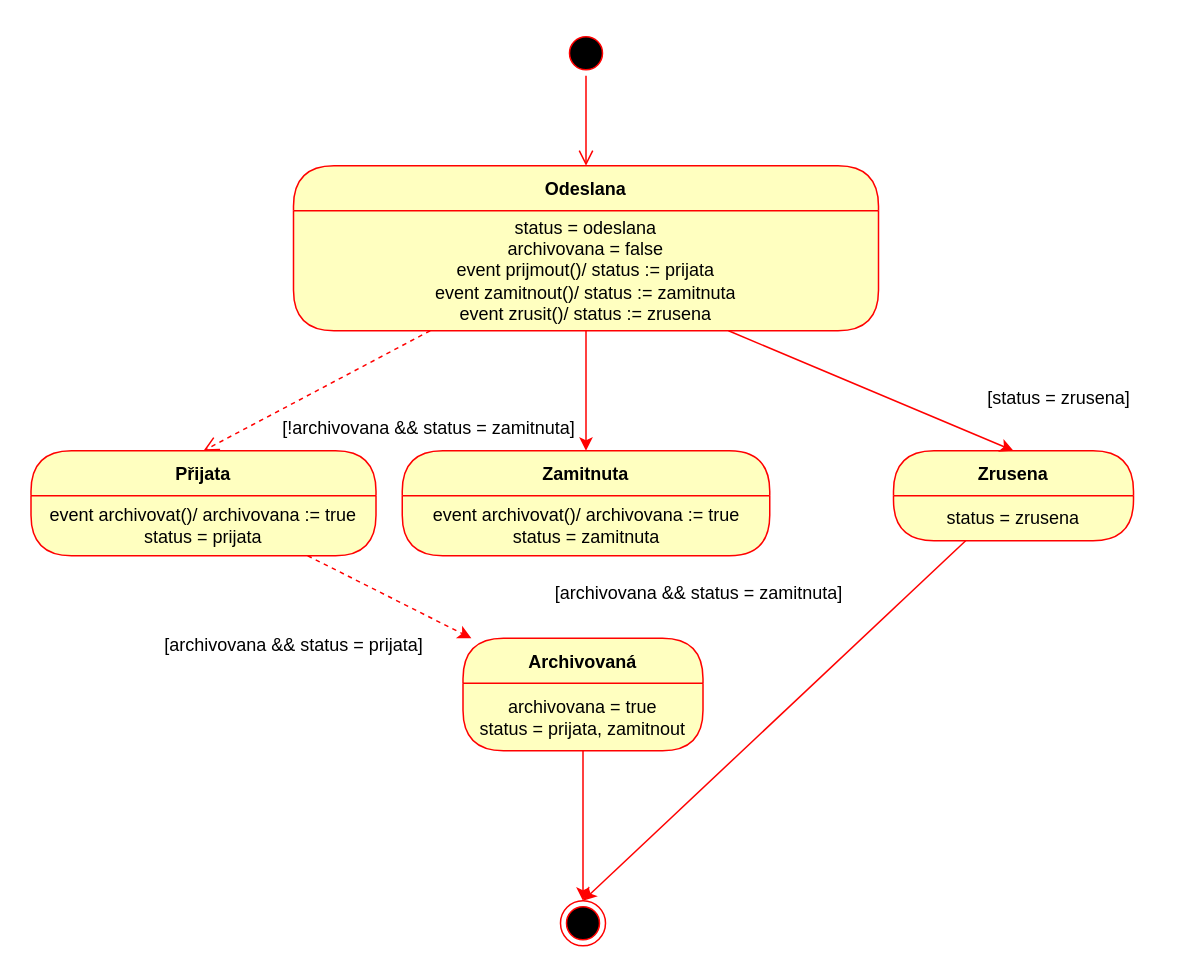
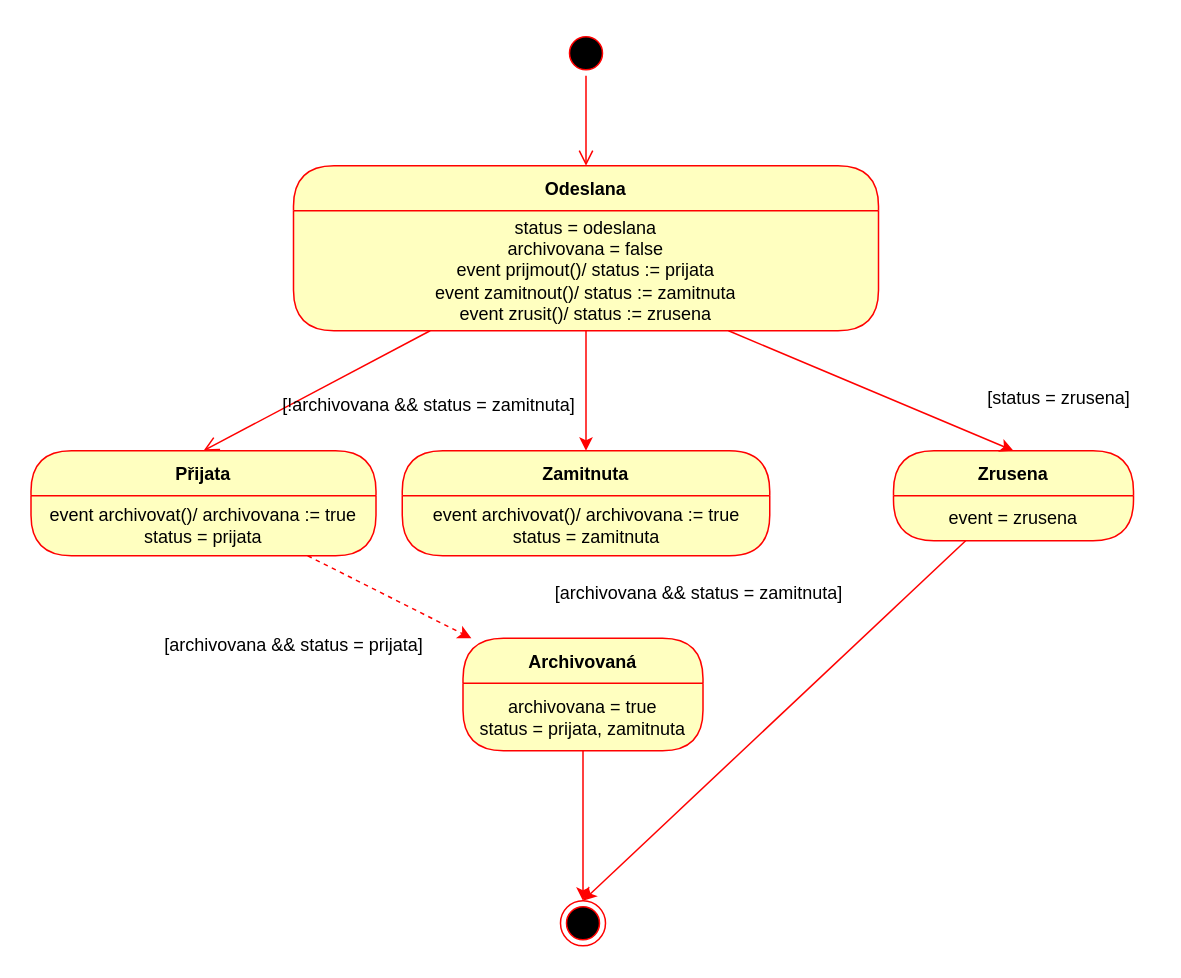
(317, 391) -> (317, 391)
(428, 428) -> (428, 406)
(1013, 518) -> (1013, 518)
(583, 718) -> (583, 718)
